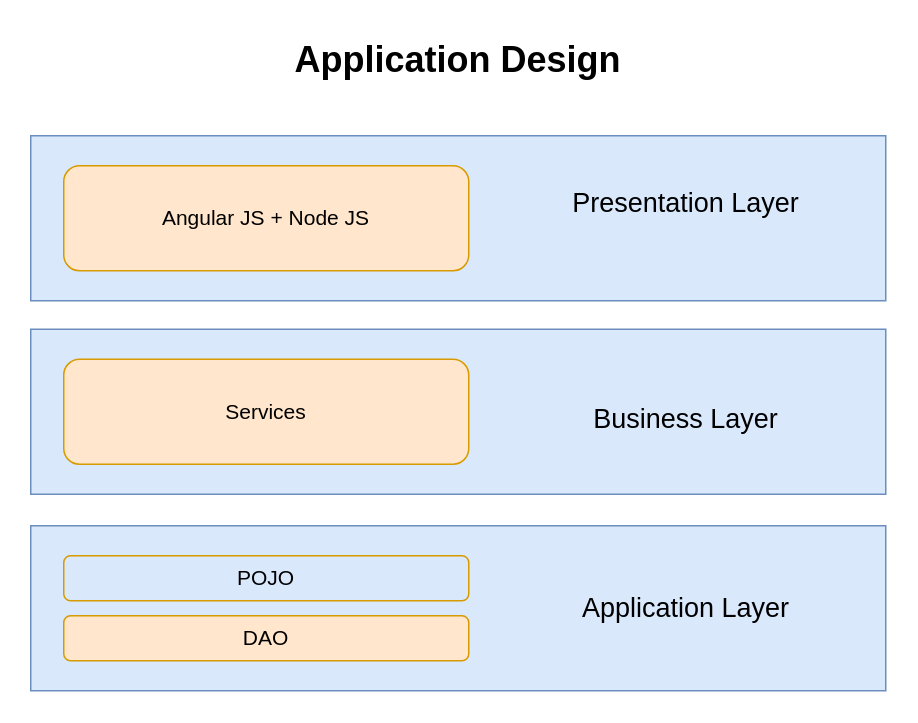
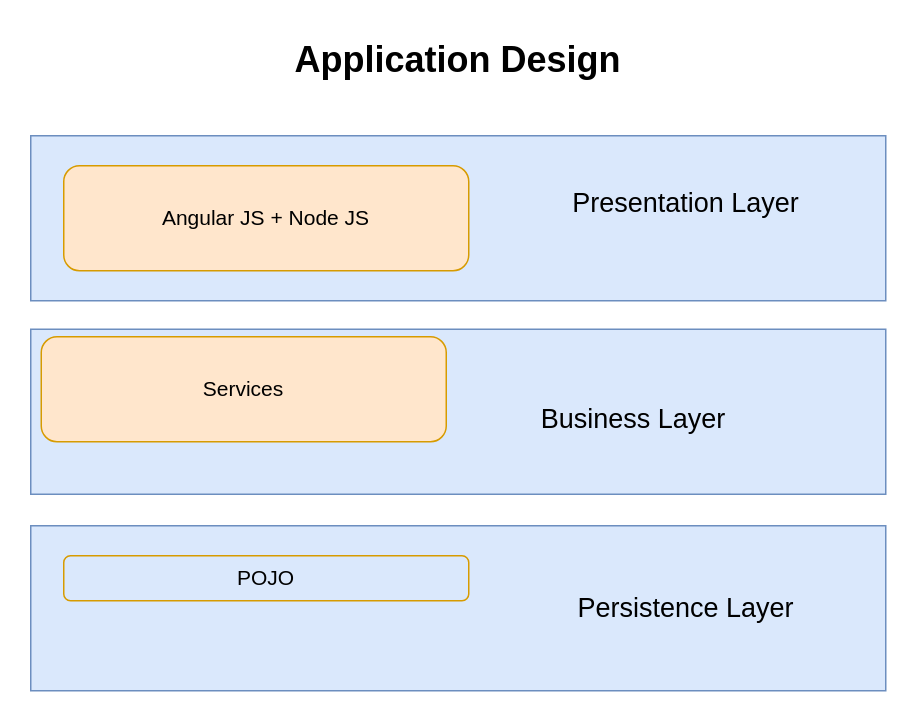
(266, 412) -> (244, 389)
(686, 419) -> (634, 419)
(686, 608) -> (686, 608)
(266, 638) -> none
